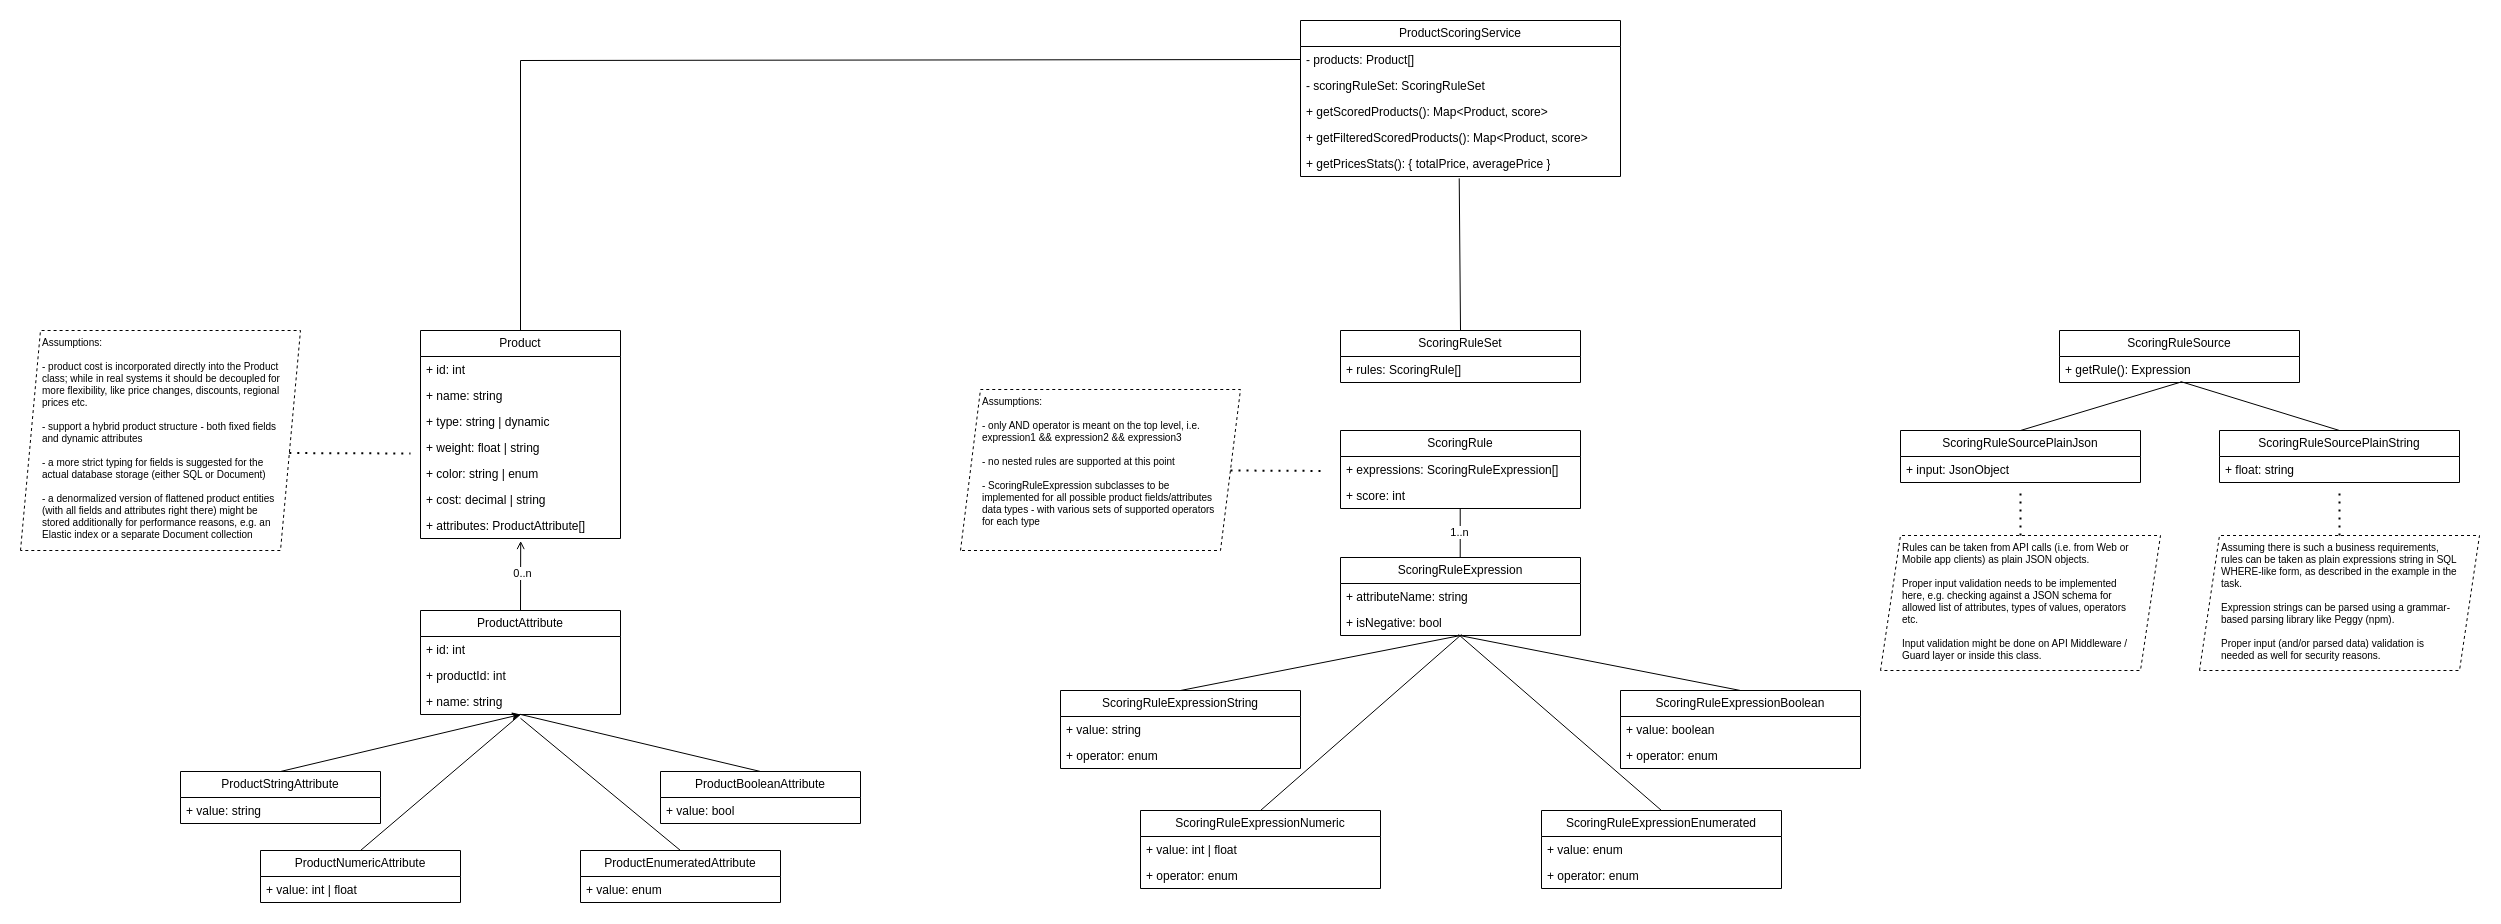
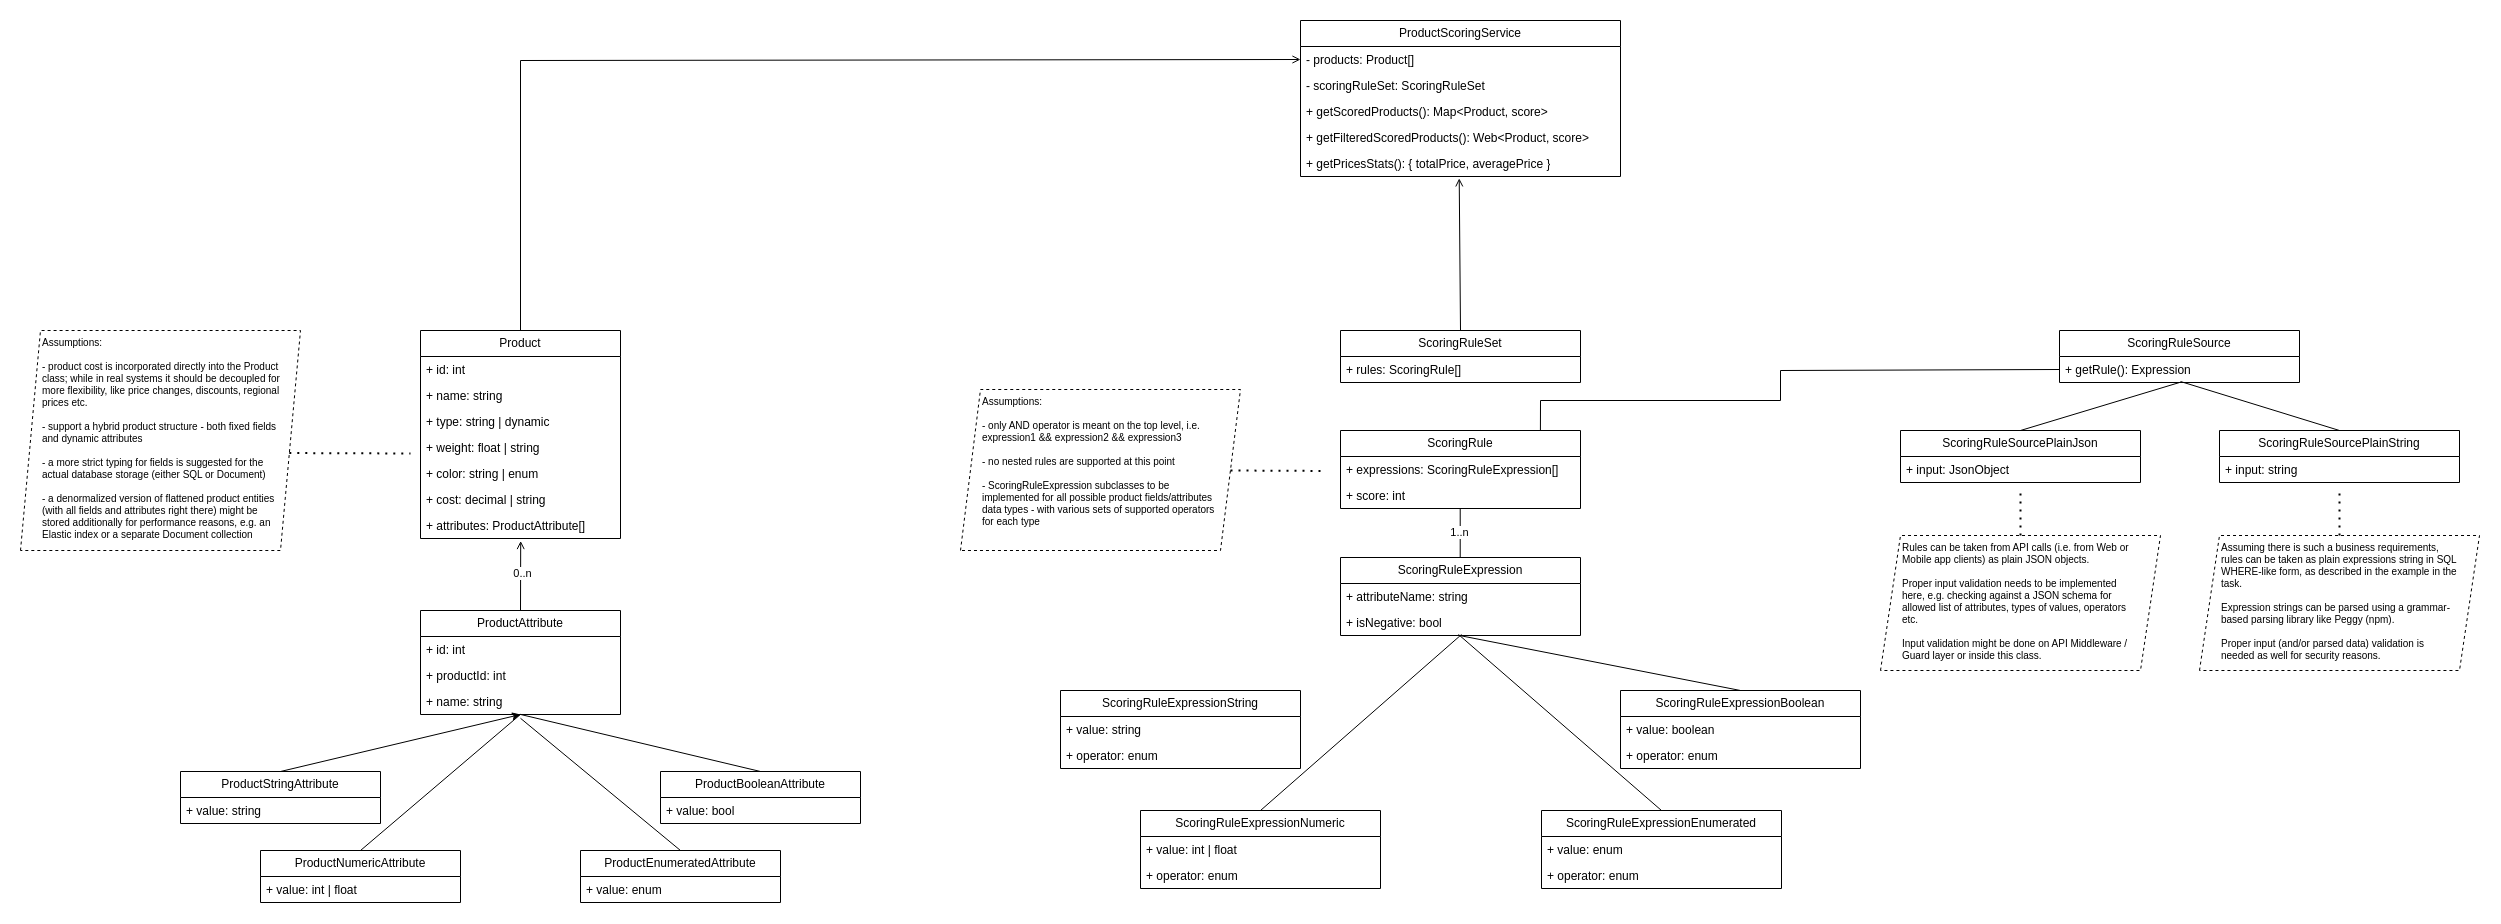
(1295, 60) -> (1294, 60)
(1462, 146) -> (1462, 146)
(1459, 182) -> (1459, 184)
none -> (1781, 381)
(2268, 471) -> (2268, 471)
(1323, 663) -> none
